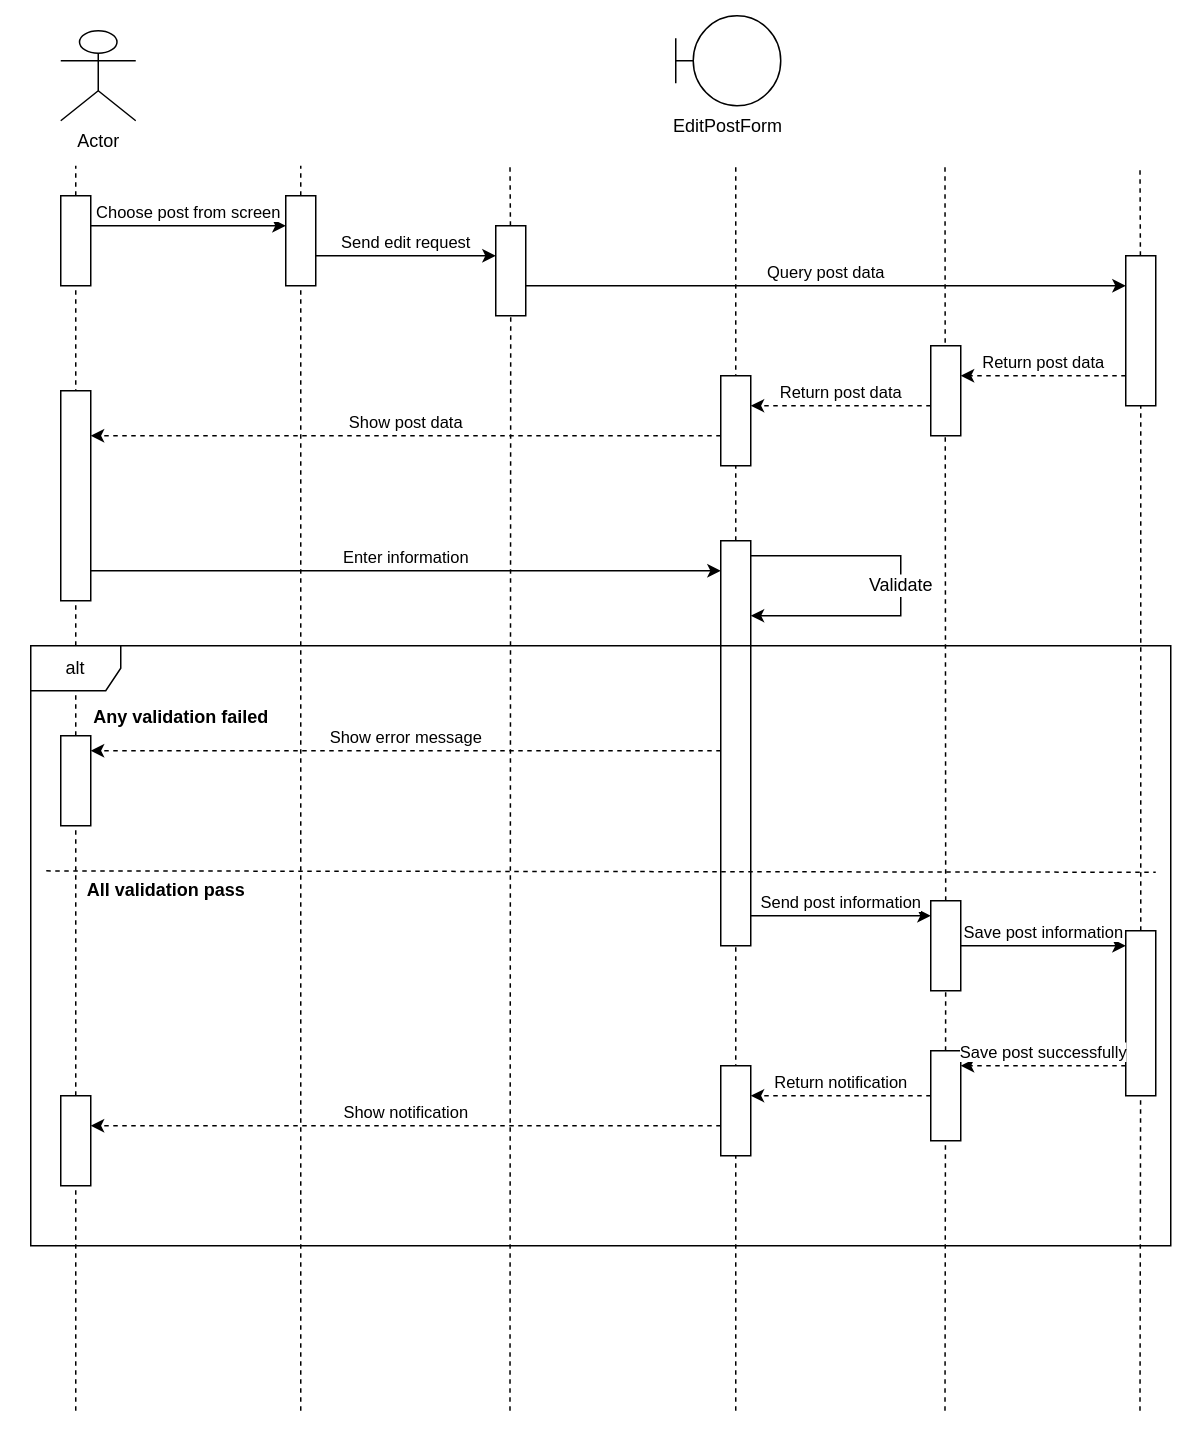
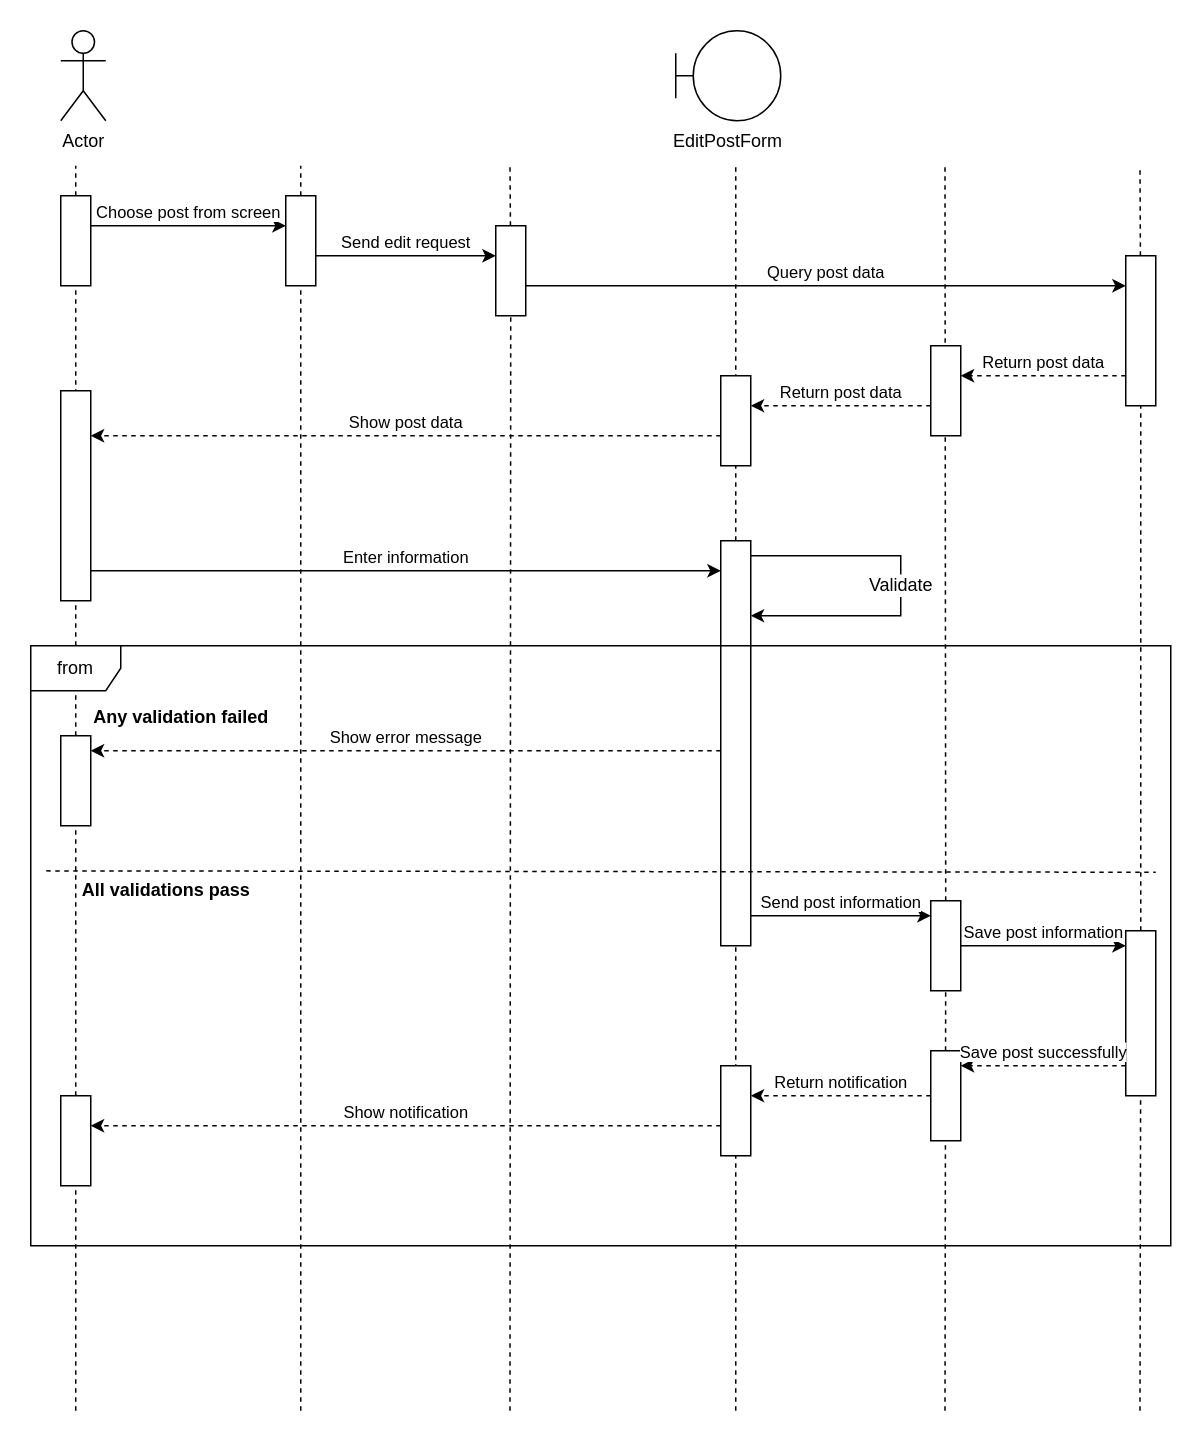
(728, 61) -> (728, 76)
(98, 76) -> (83, 76)
(76, 668) -> (76, 668)
(167, 890) -> (167, 890)
